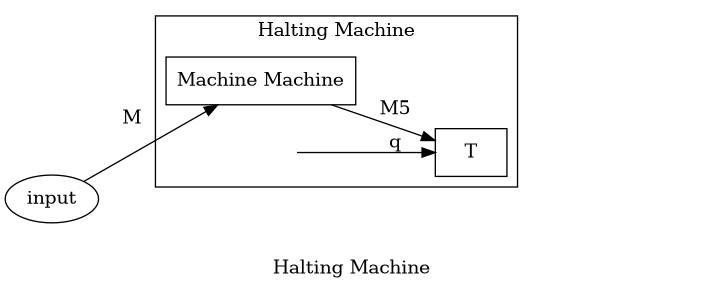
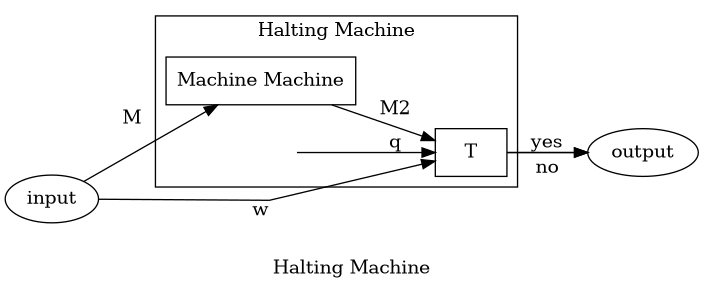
(396, 109) -> (396, 109)
none -> (643, 153)
none -> (262, 200)
